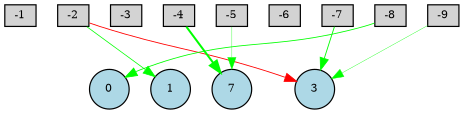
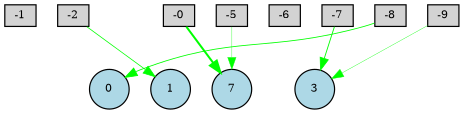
(126, 16) -> none
(179, 16) -> (179, 16)
(182, 49) -> none
